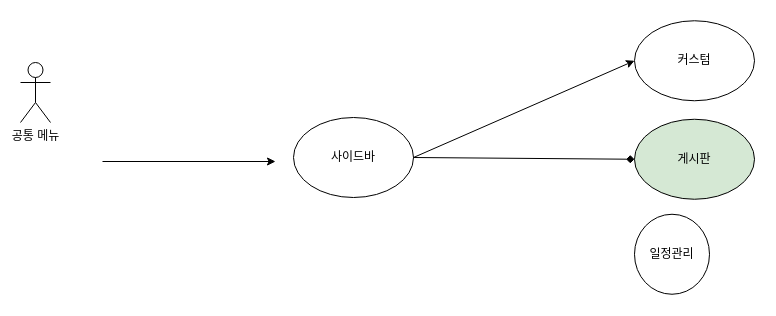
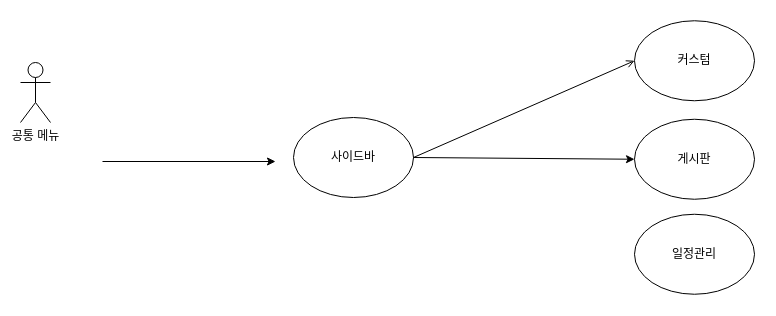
(627, 64) -> (629, 63)
(625, 159) -> (626, 159)
(695, 159) -> (695, 159)
(672, 254) -> (695, 254)
